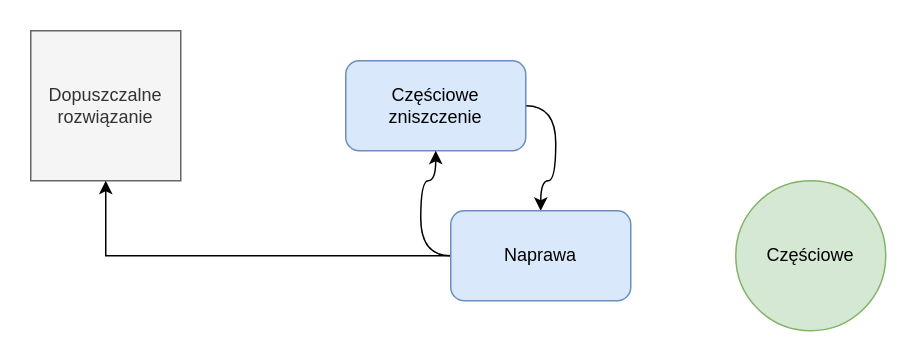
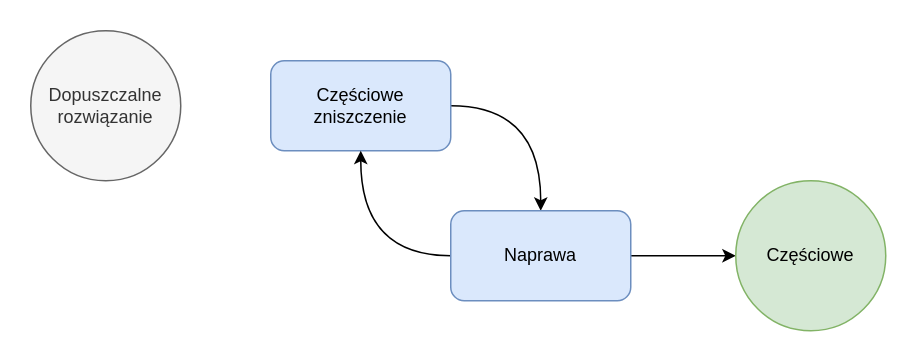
(106, 106) -> (106, 106)
(436, 106) -> (361, 106)
(243, 256) -> (678, 256)
